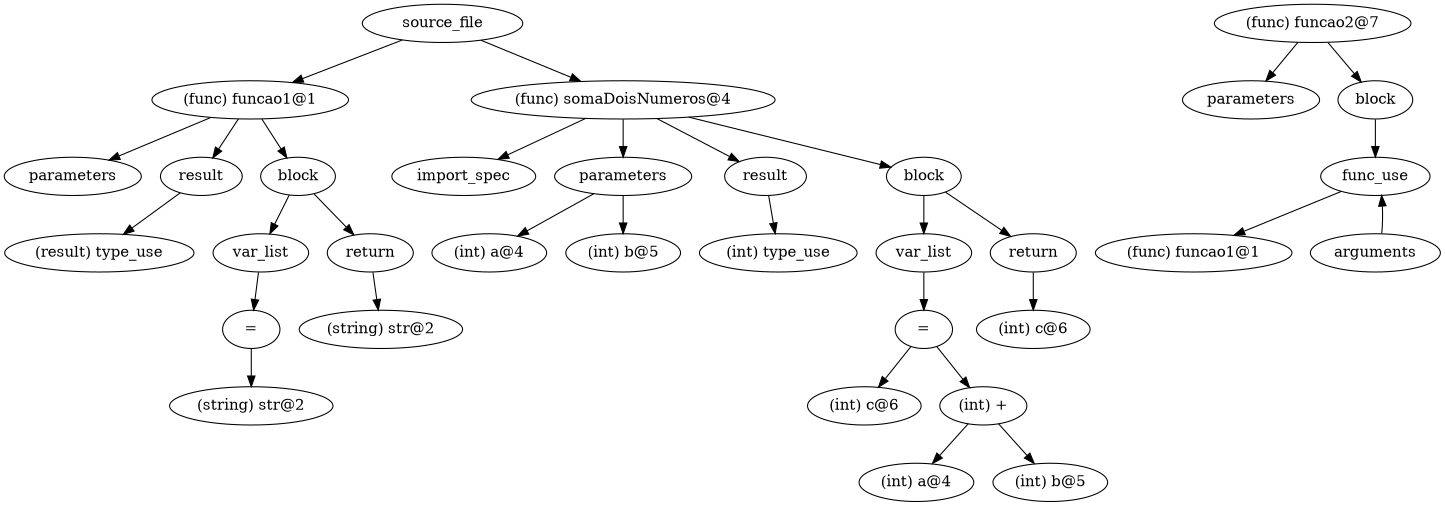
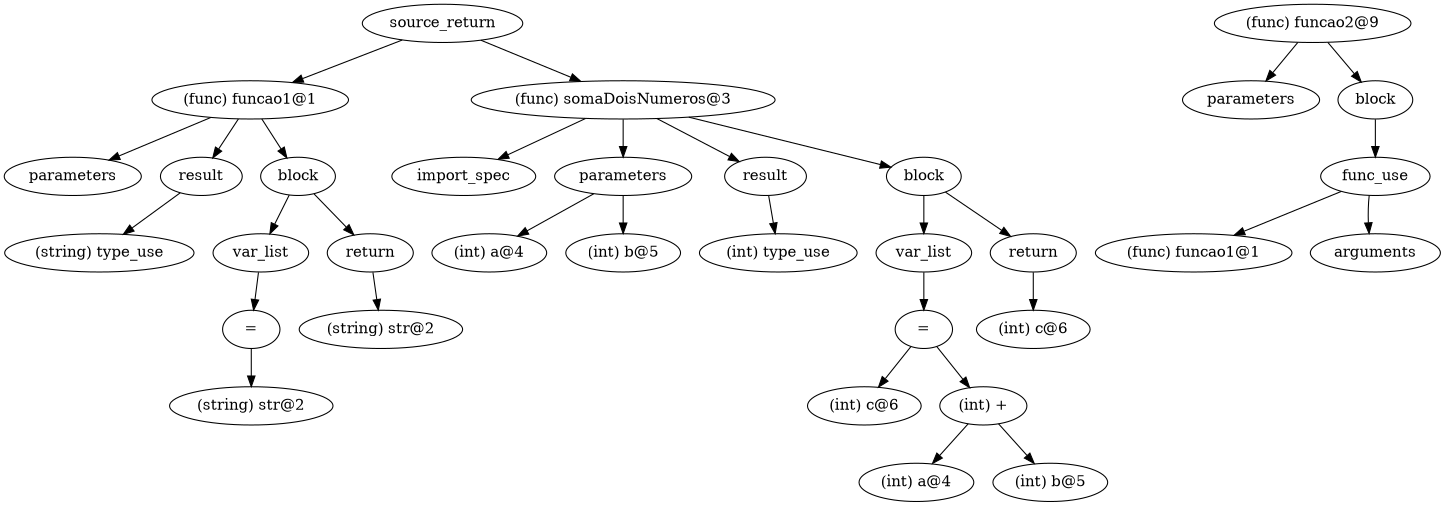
(443, 23) -> (443, 23)
(1313, 23) -> (1313, 23)
(623, 100) -> (623, 100)
(1383, 220) -> (1368, 209)
(99, 253) -> (99, 253)
